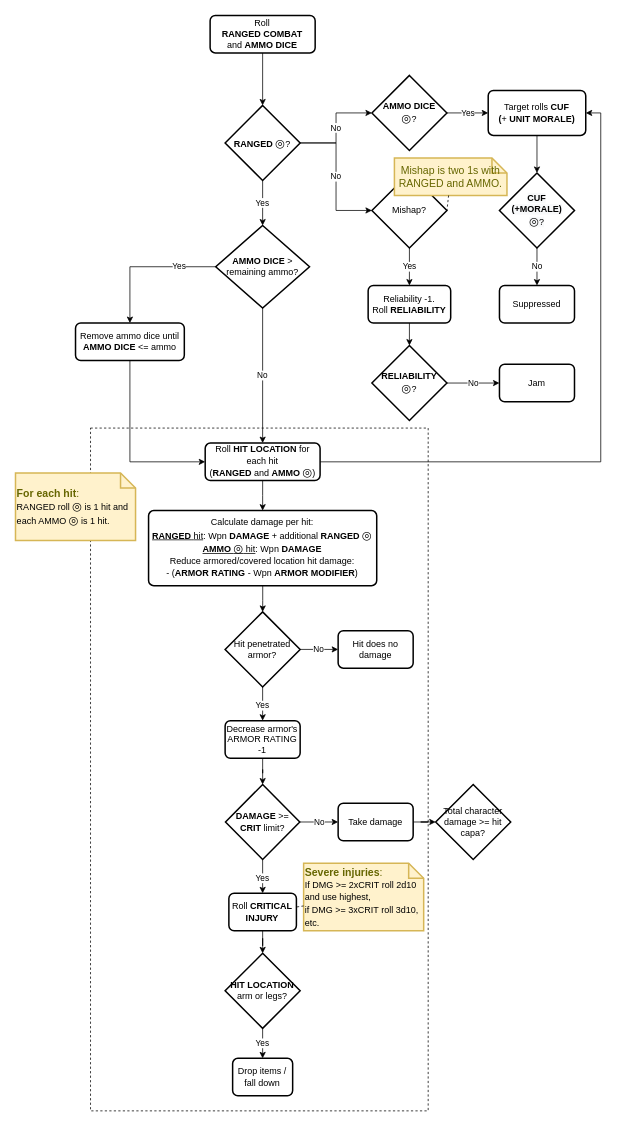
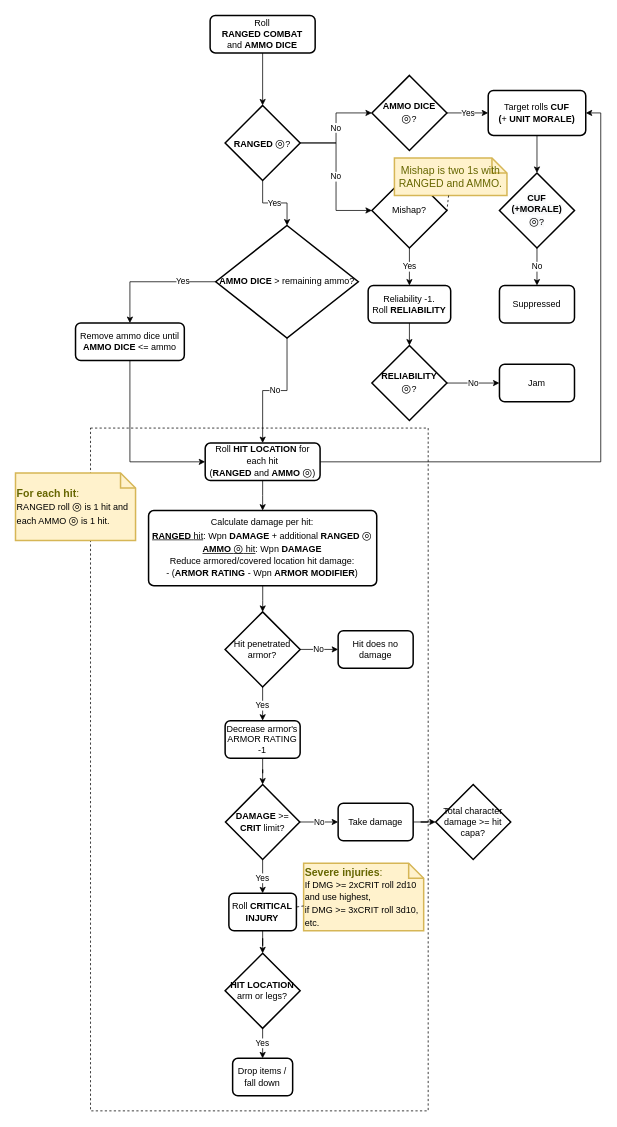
(262, 267) -> (287, 282)
